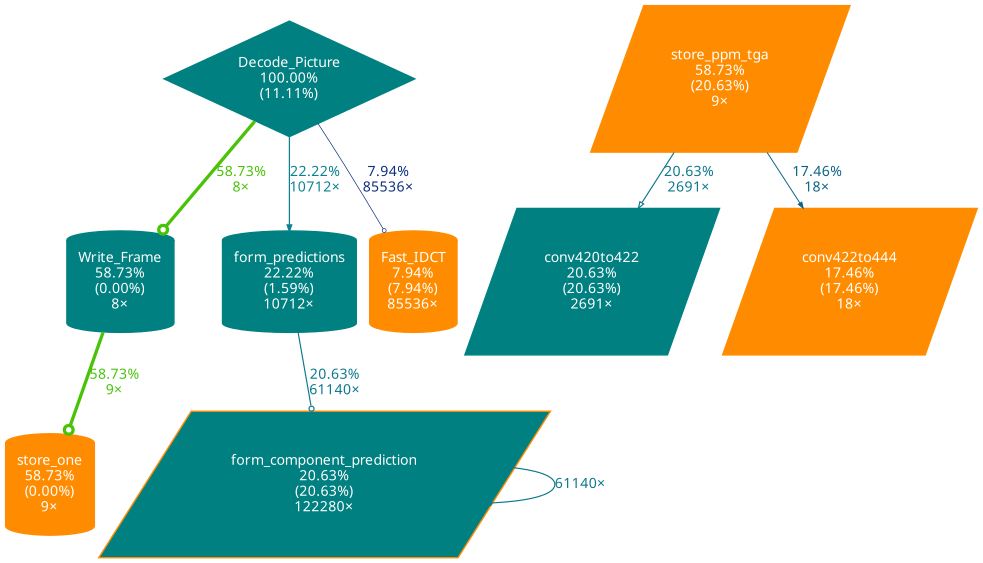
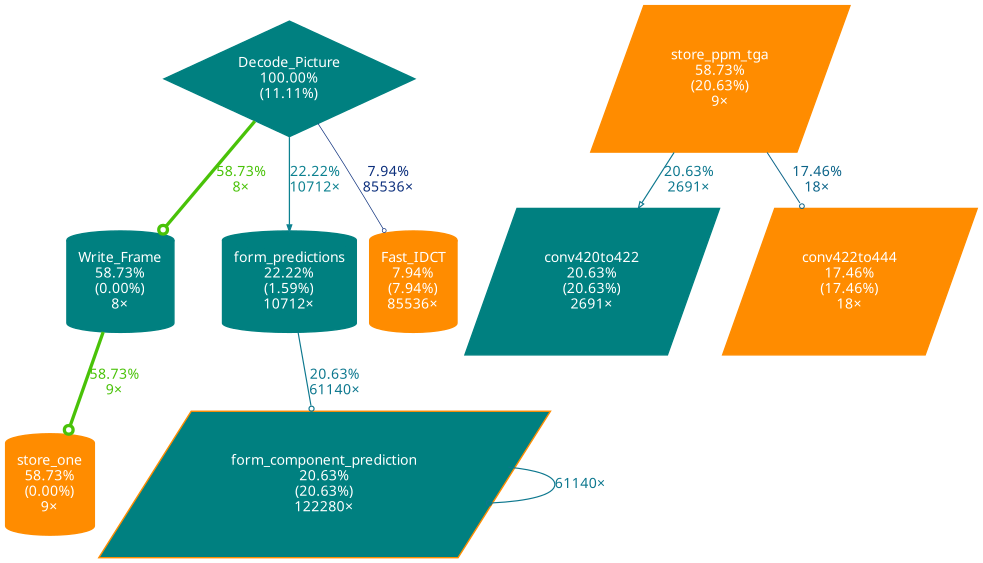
(784, 178) -> (784, 178)
